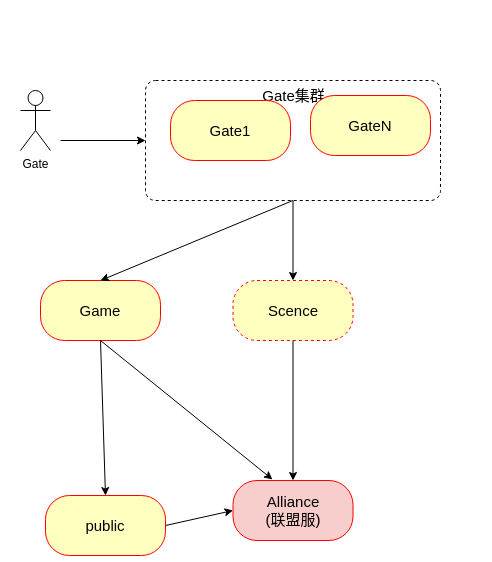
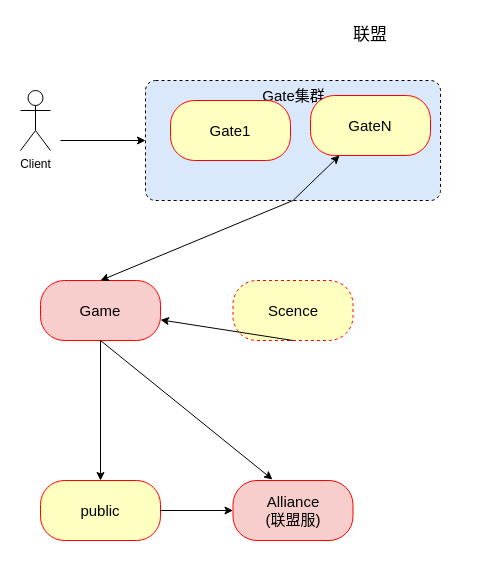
none -> (371, 36)
(293, 141) -> (293, 141)
(36, 165) -> (36, 165)
(293, 238) -> (314, 180)
(101, 311) -> (101, 311)
(293, 407) -> (230, 331)
(106, 526) -> (101, 511)
